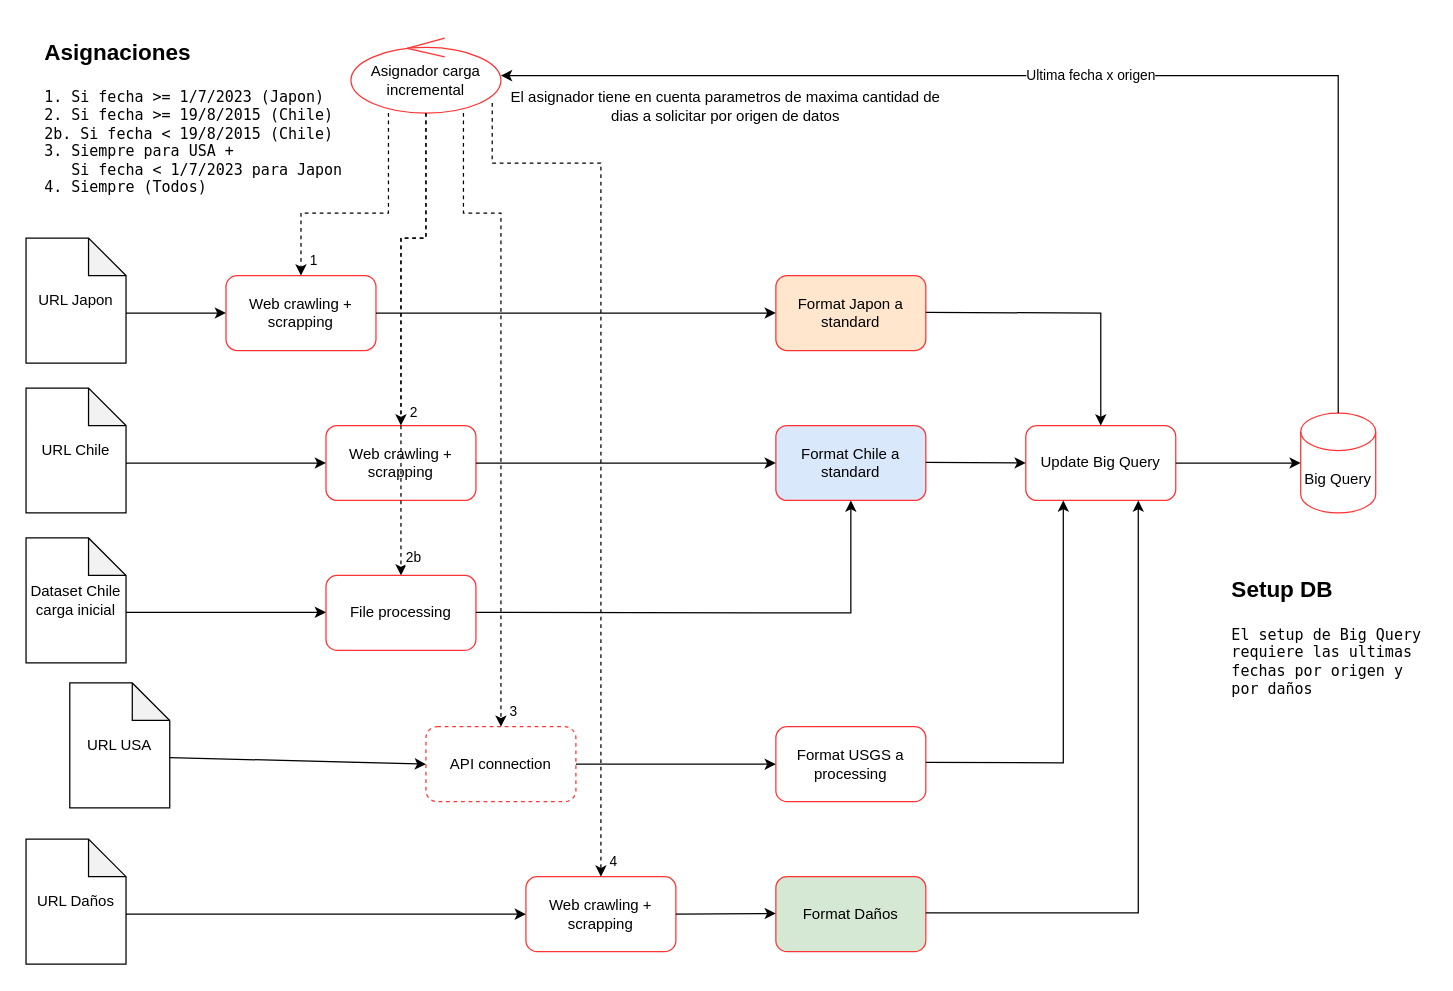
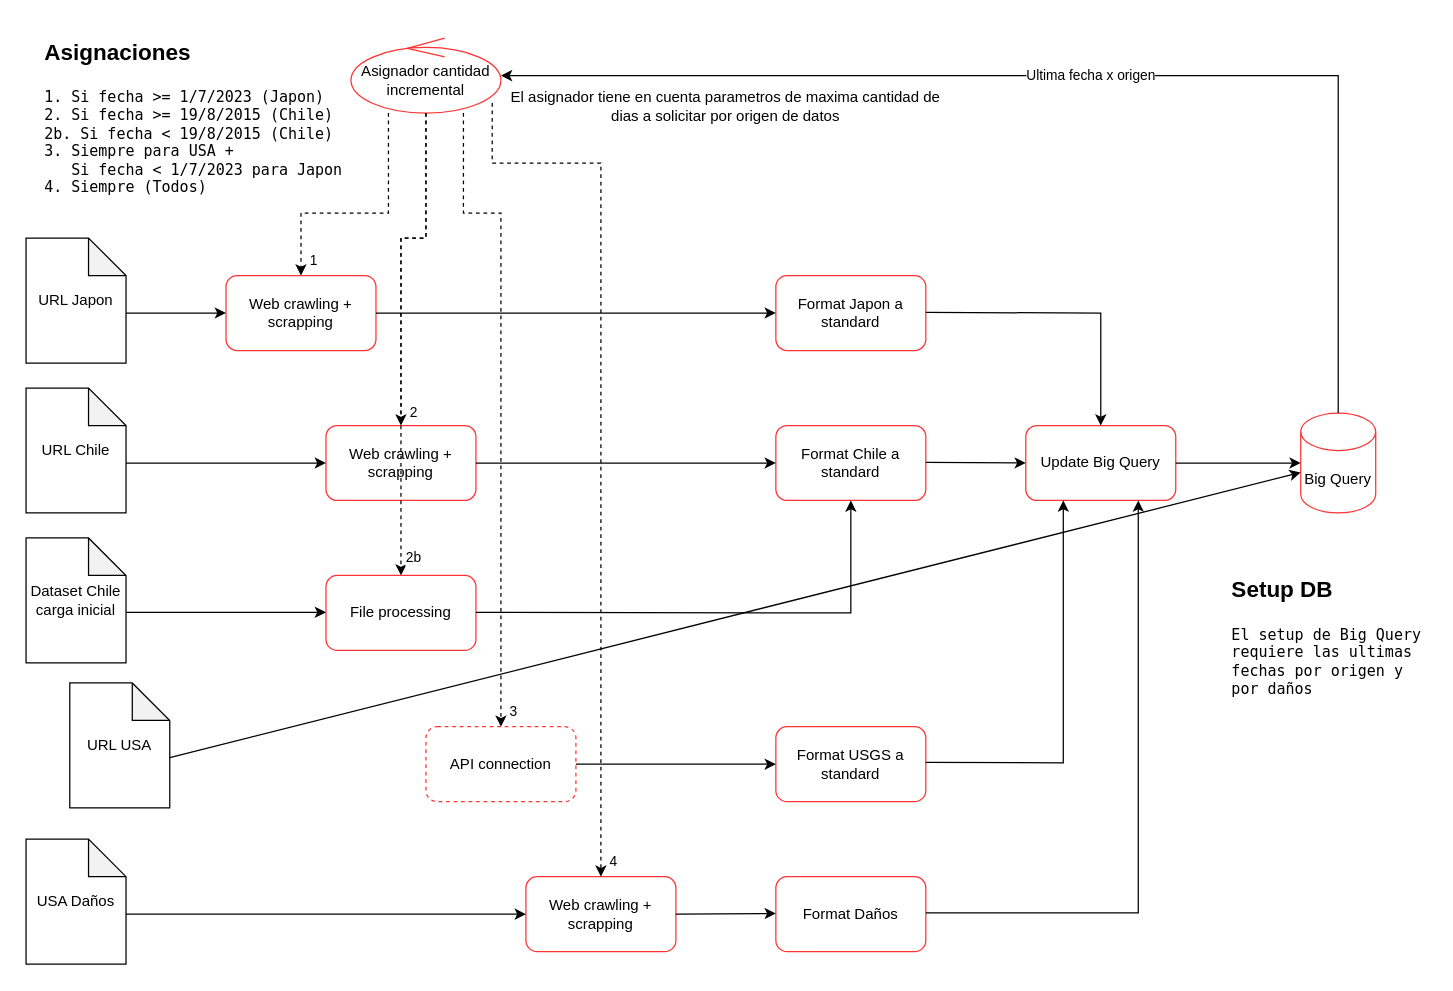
(426, 81) -> (426, 81)
(851, 313) -> (851, 313)
(851, 463) -> (851, 463)
(294, 761) -> (454, 686)
(851, 764) -> (851, 764)
(76, 902) -> (76, 902)
(851, 914) -> (851, 914)
